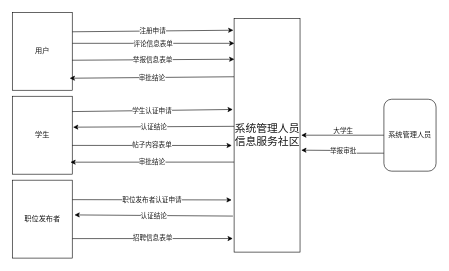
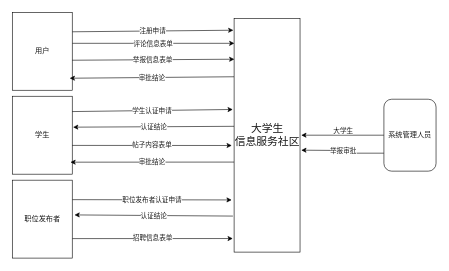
(268, 135) -> (268, 135)
